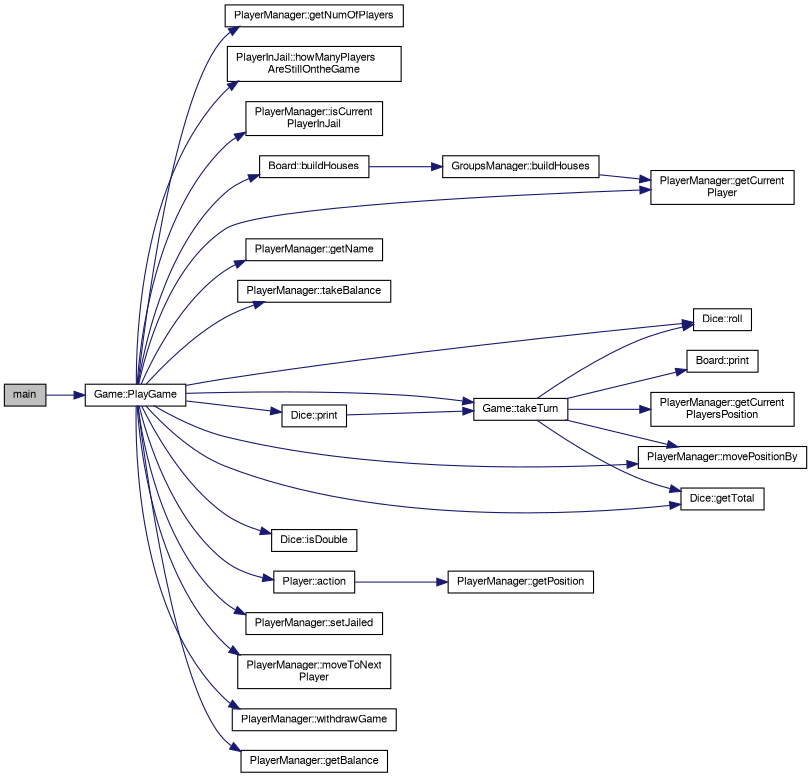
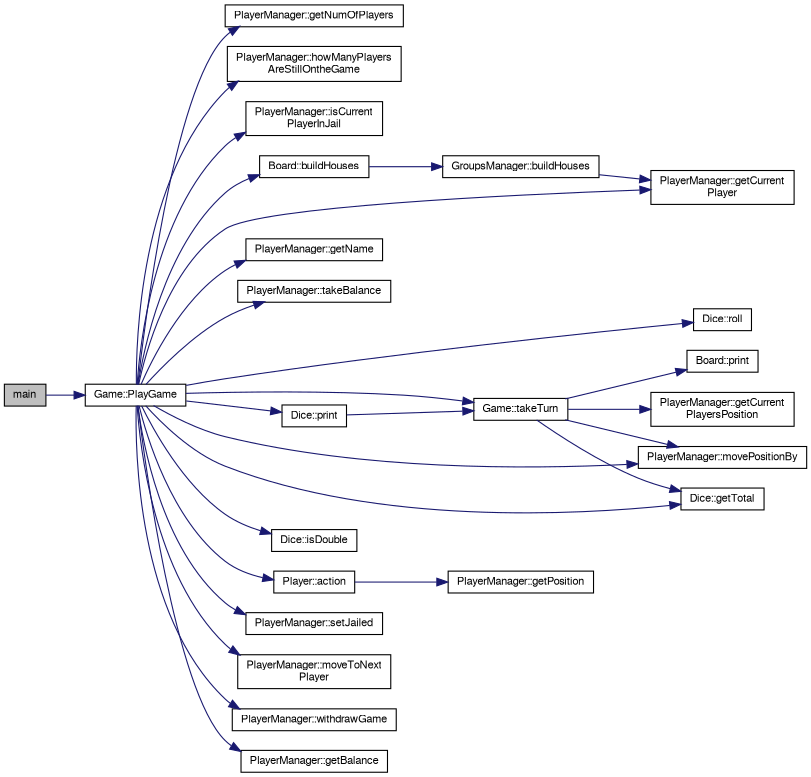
(314, 64) -> (314, 64)
(606, 356) -> none
